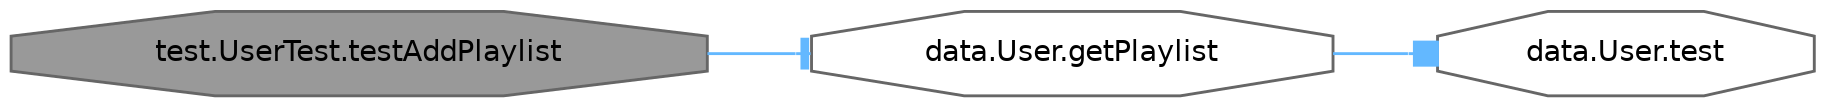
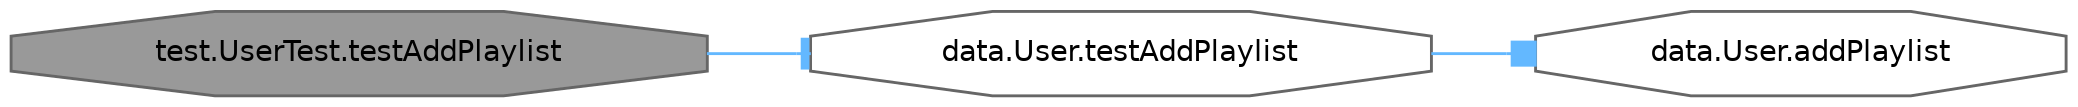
(1072, 54) -> (1121, 54)
(1626, 54) -> (1801, 54)
